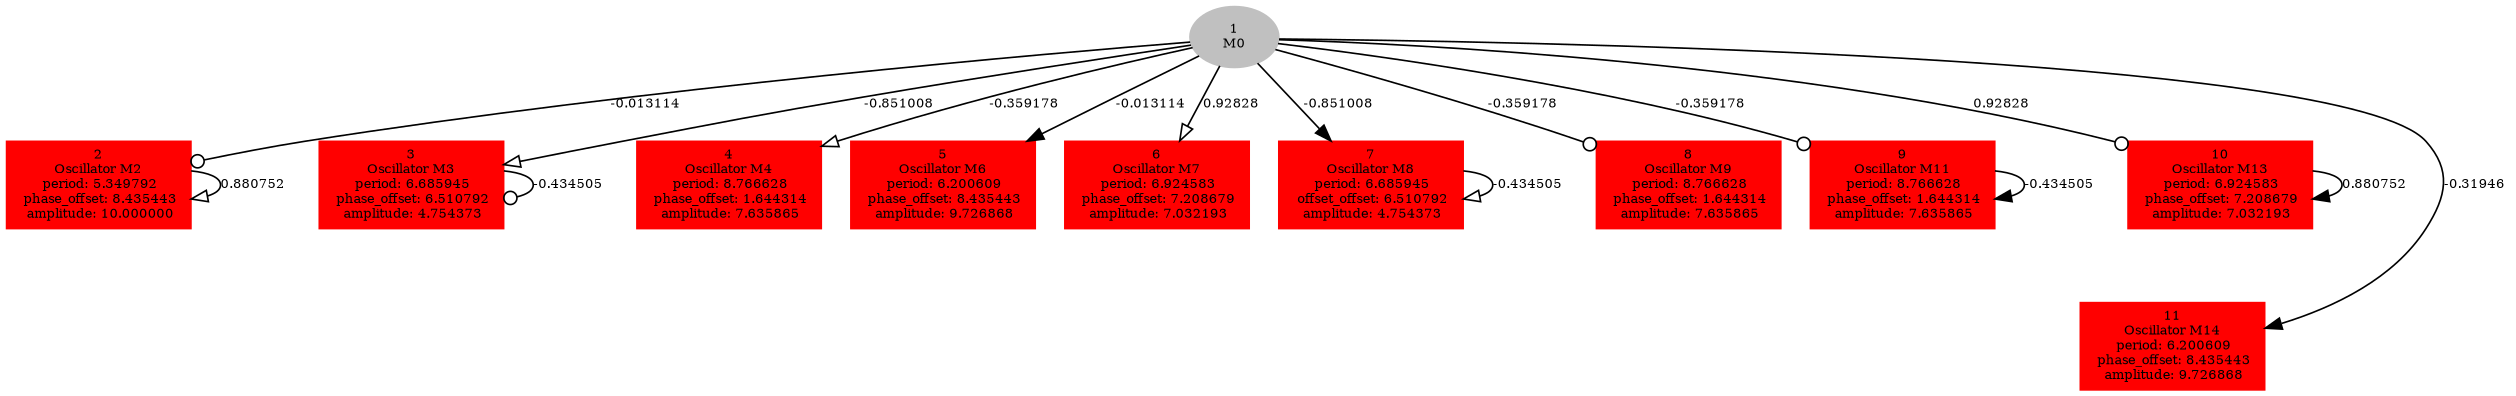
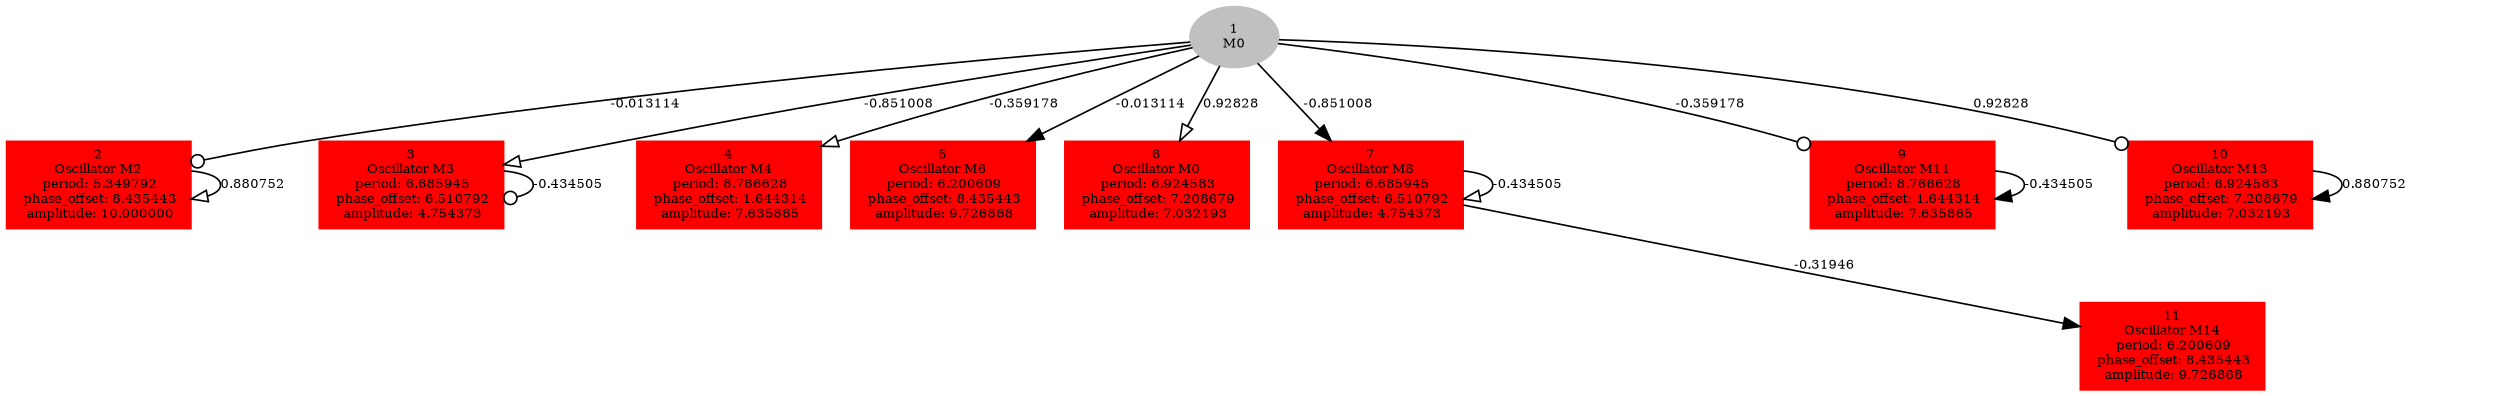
(1993, 65) -> (1763, 264)
(1157, 169) -> (1157, 169)
(1689, 185) -> none
(1371, 199) -> (1371, 199)
